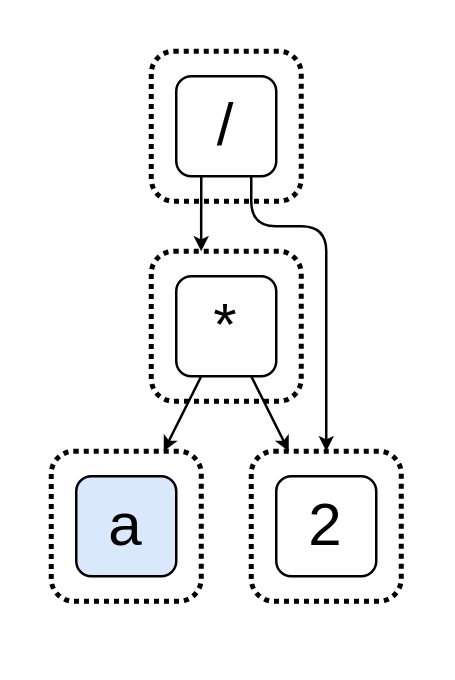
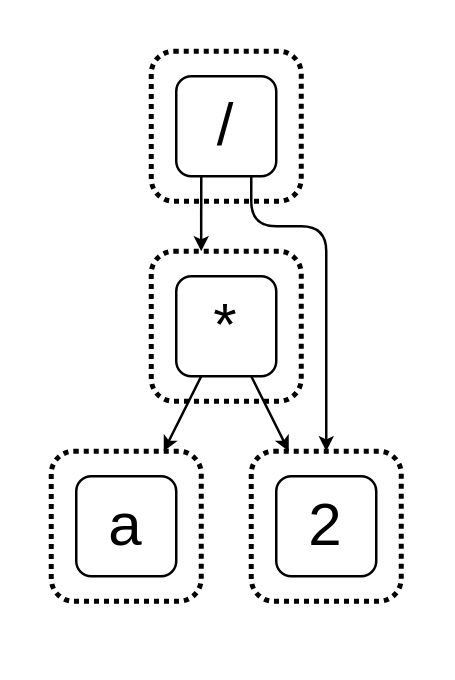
(126, 526) -> (126, 526)
